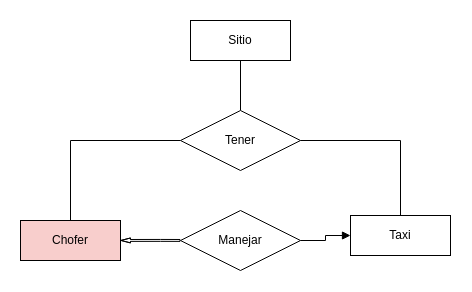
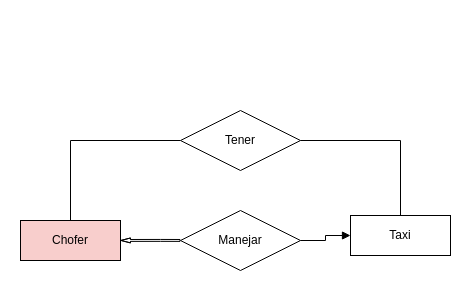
(241, 41) -> none
(241, 86) -> none
